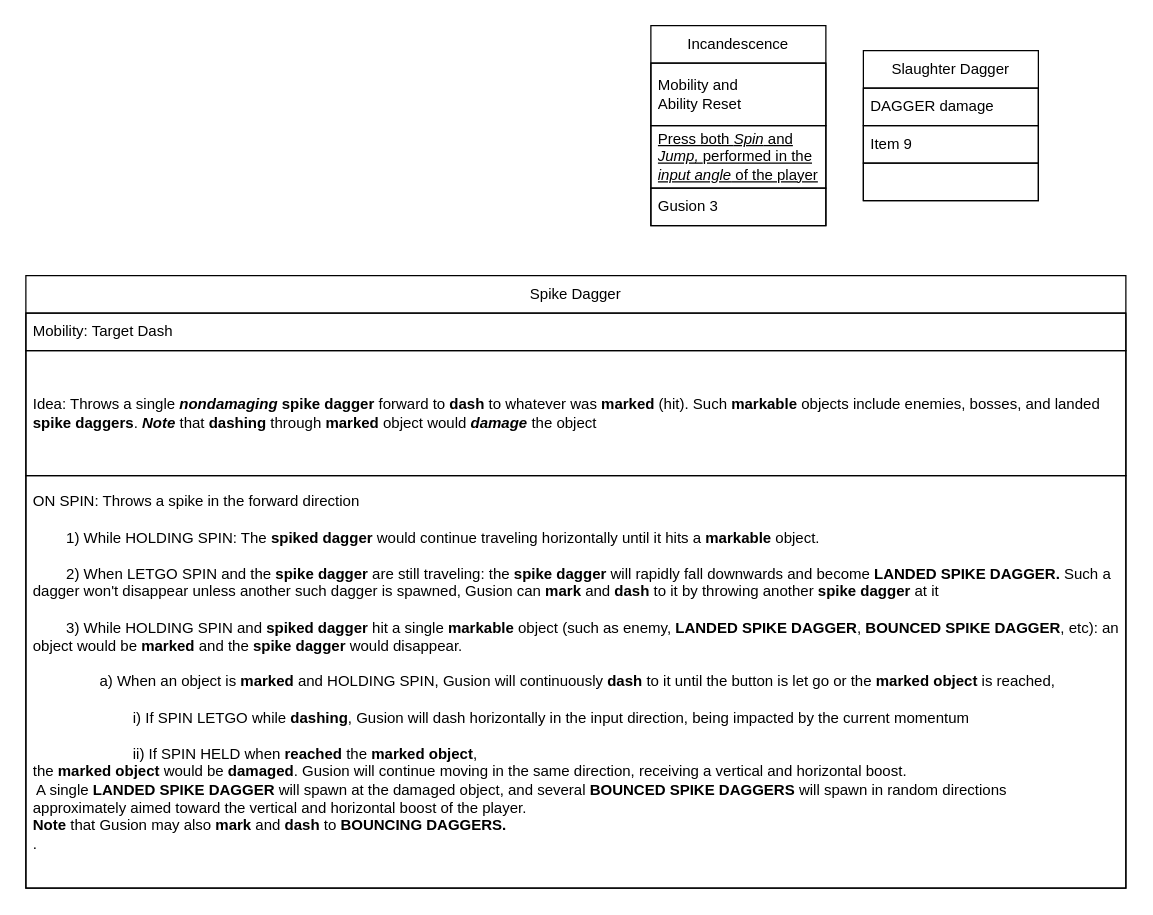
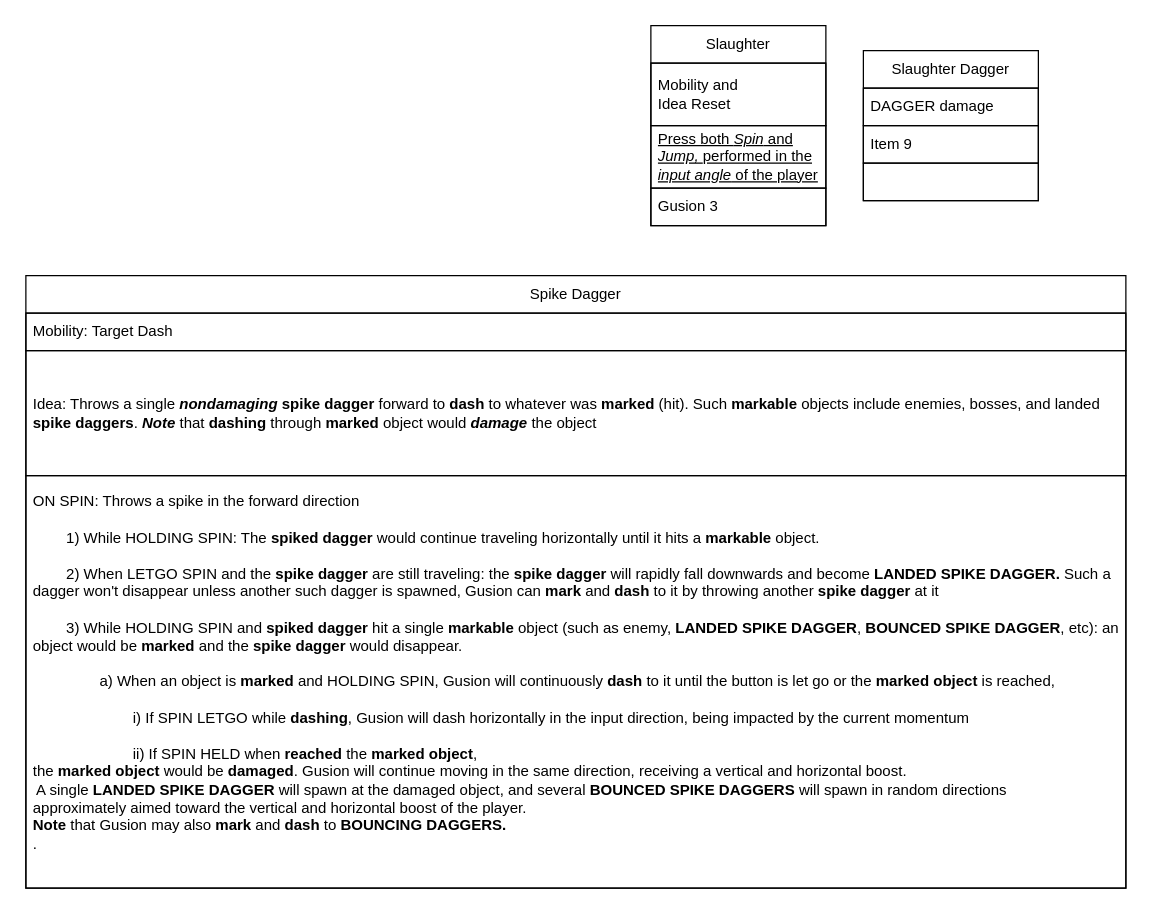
(738, 44) -> (738, 44)
(705, 94) -> (701, 94)
